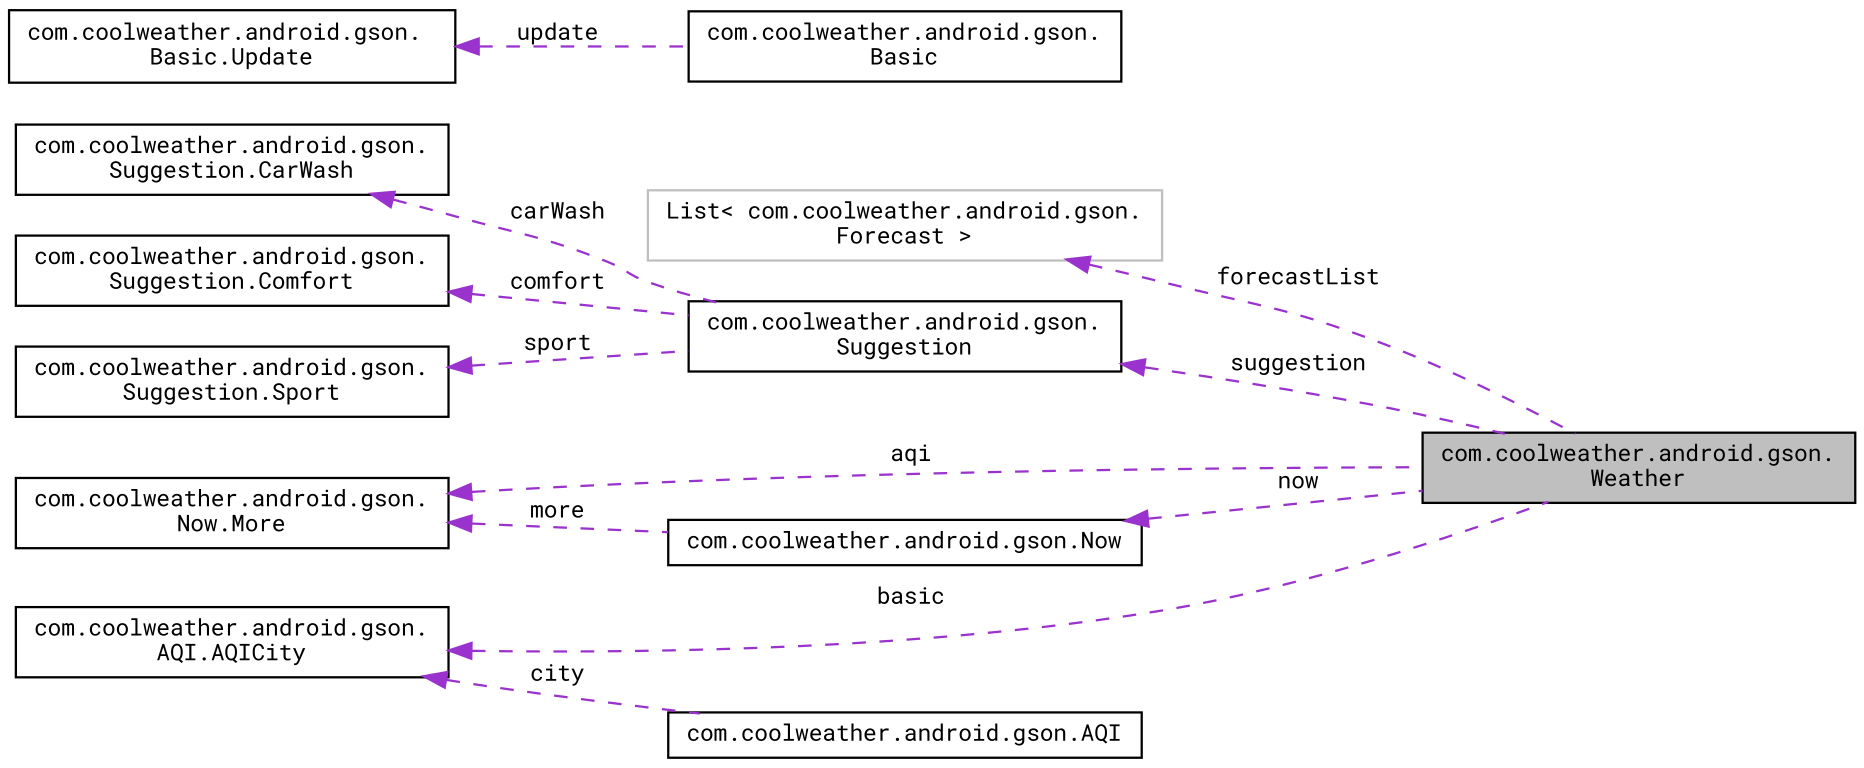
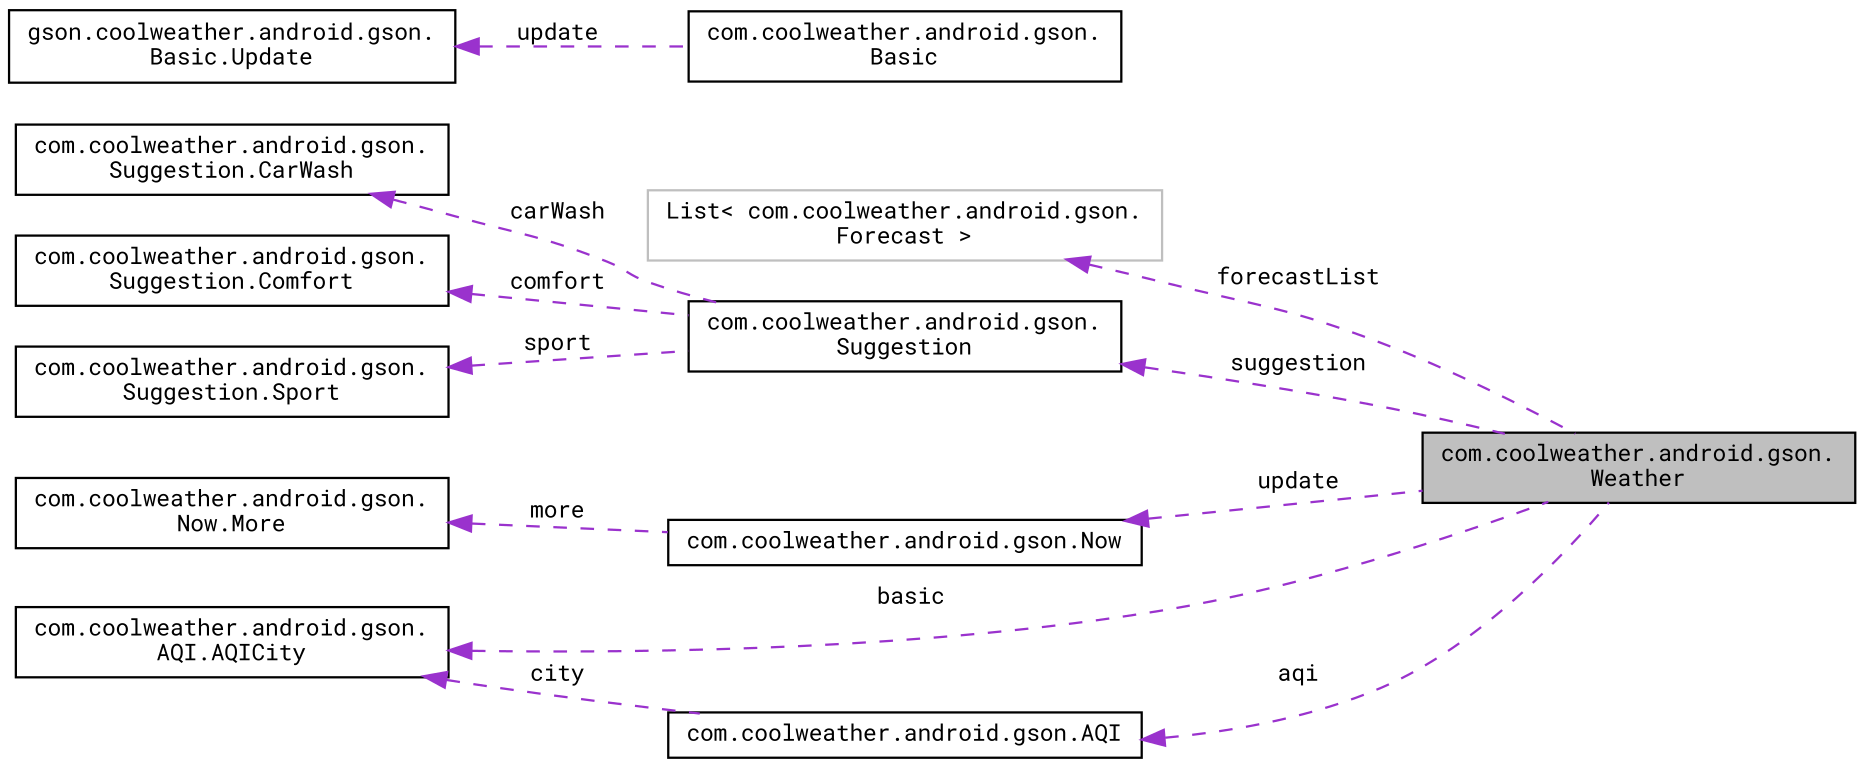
(232, 46) -> (232, 46)
(947, 473) -> (1414, 671)
(1292, 483) -> (1292, 483)
